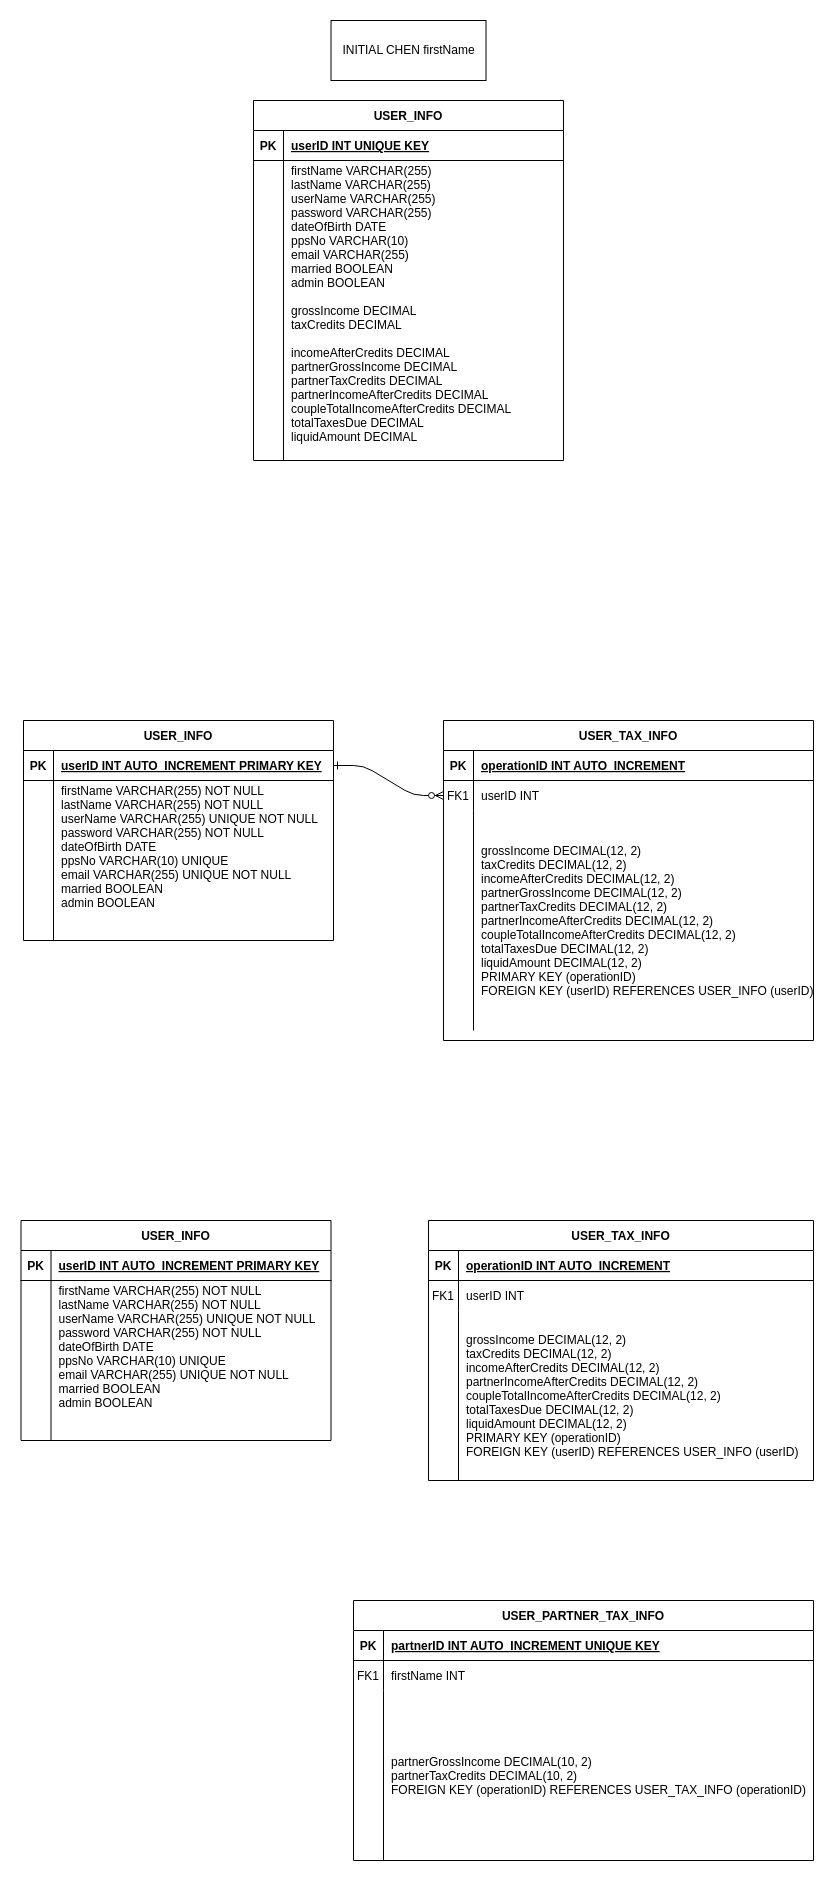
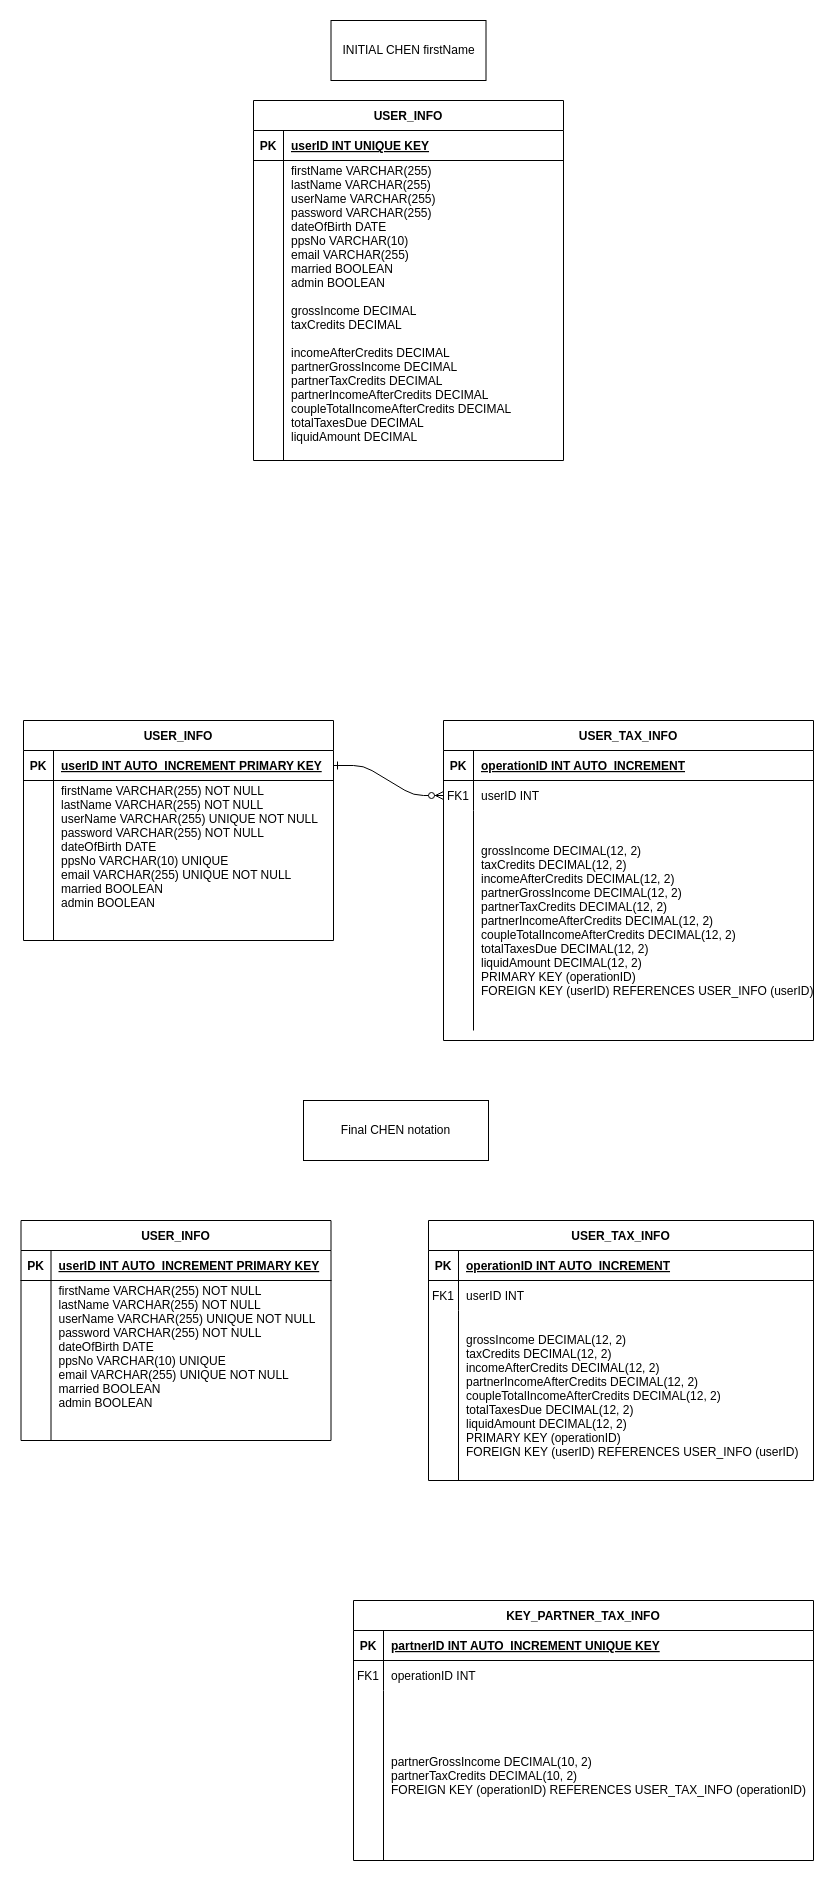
none -> (396, 1131)
(583, 1616) -> (583, 1616)
(432, 1676) -> (438, 1676)
